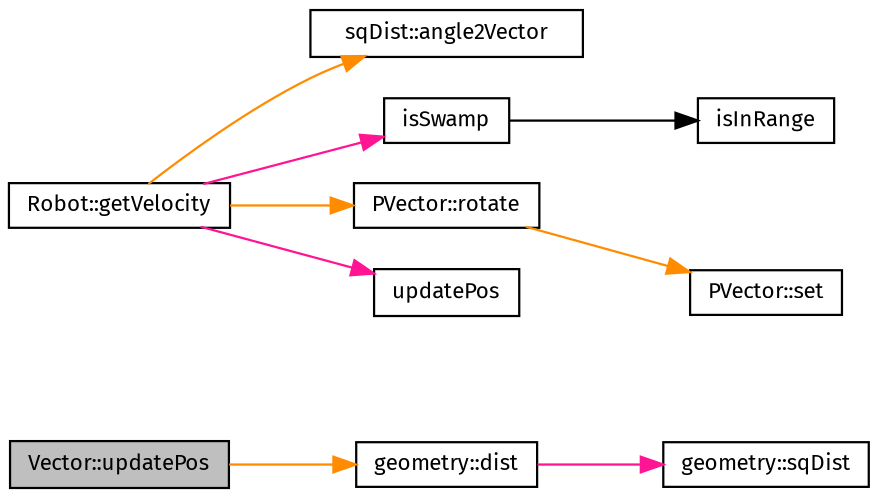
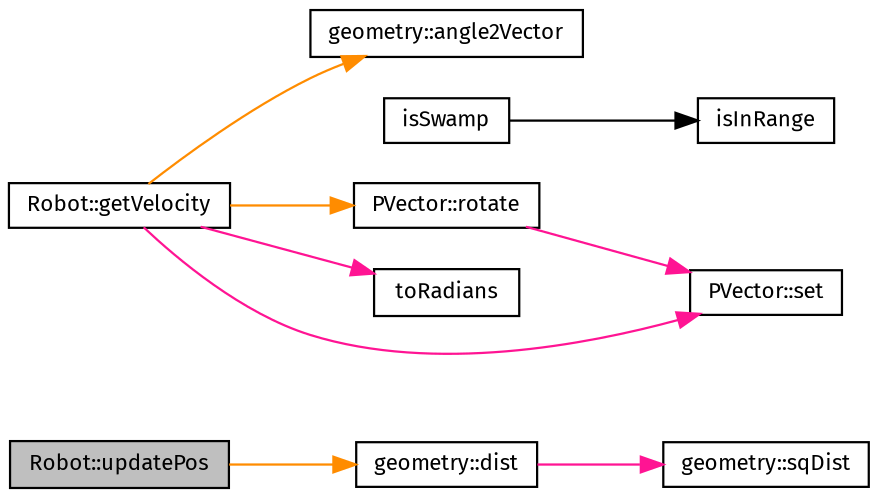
(447, 34) -> (447, 34)
(282, 163) -> (395, 351)
(597, 246) -> (597, 246)
(447, 293) -> (447, 293)
(119, 465) -> (119, 465)
